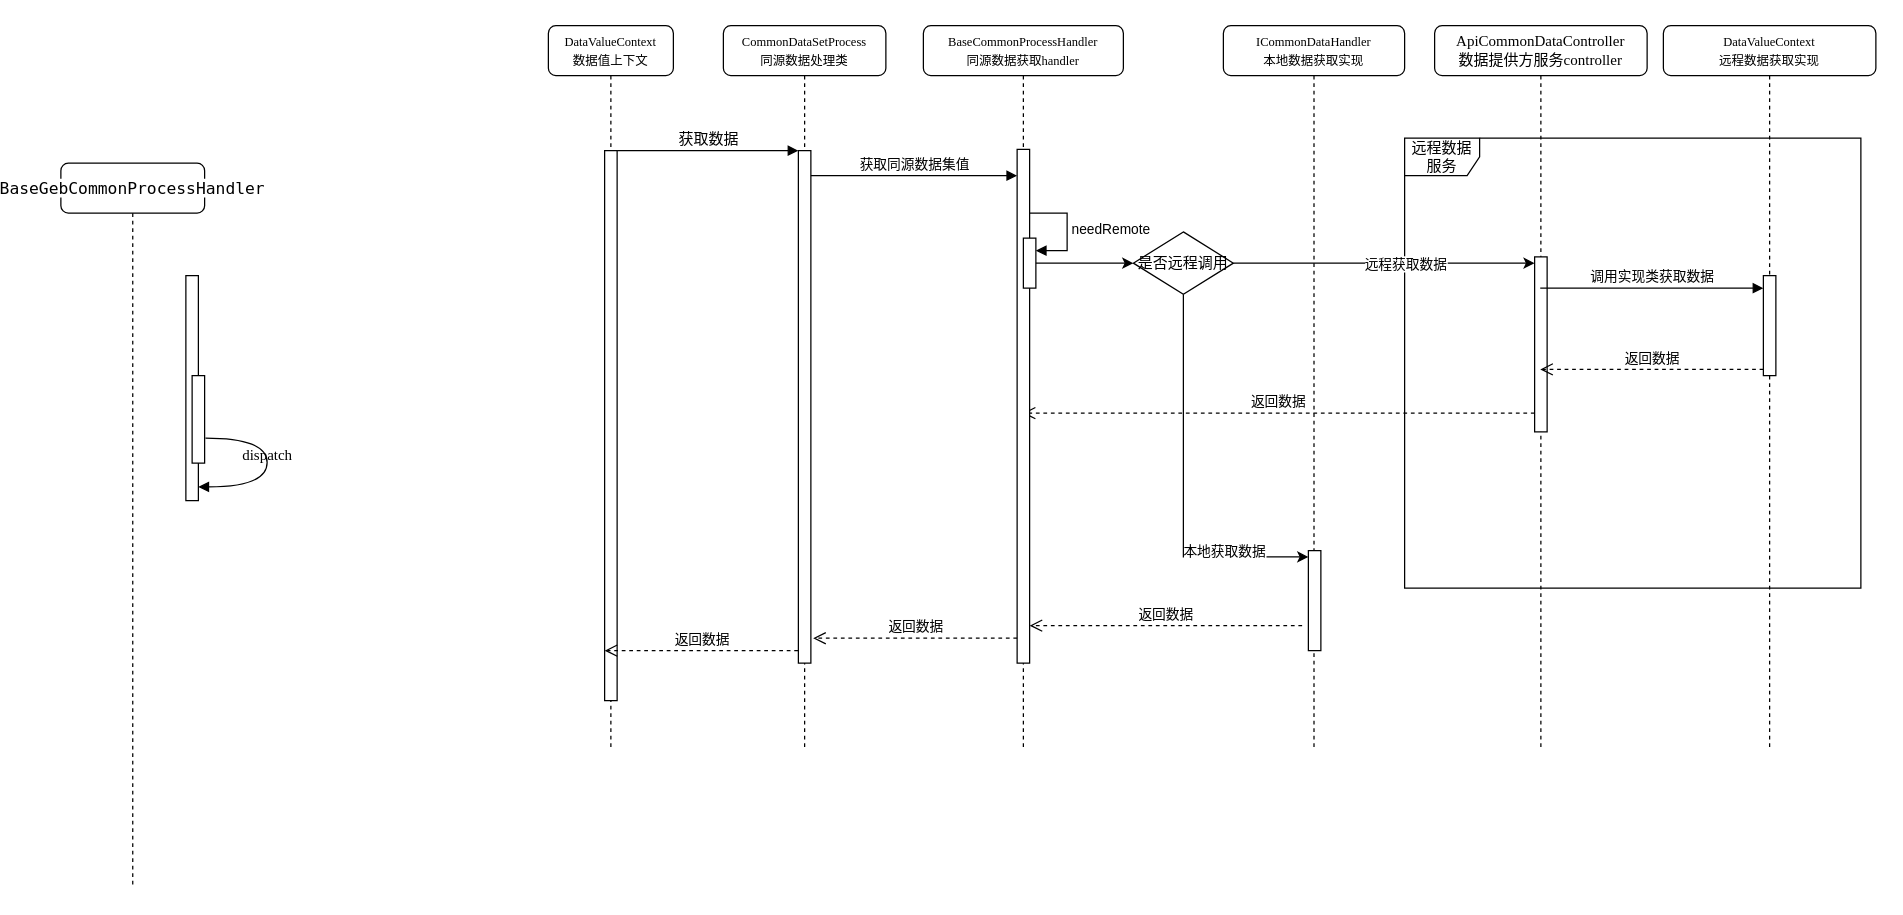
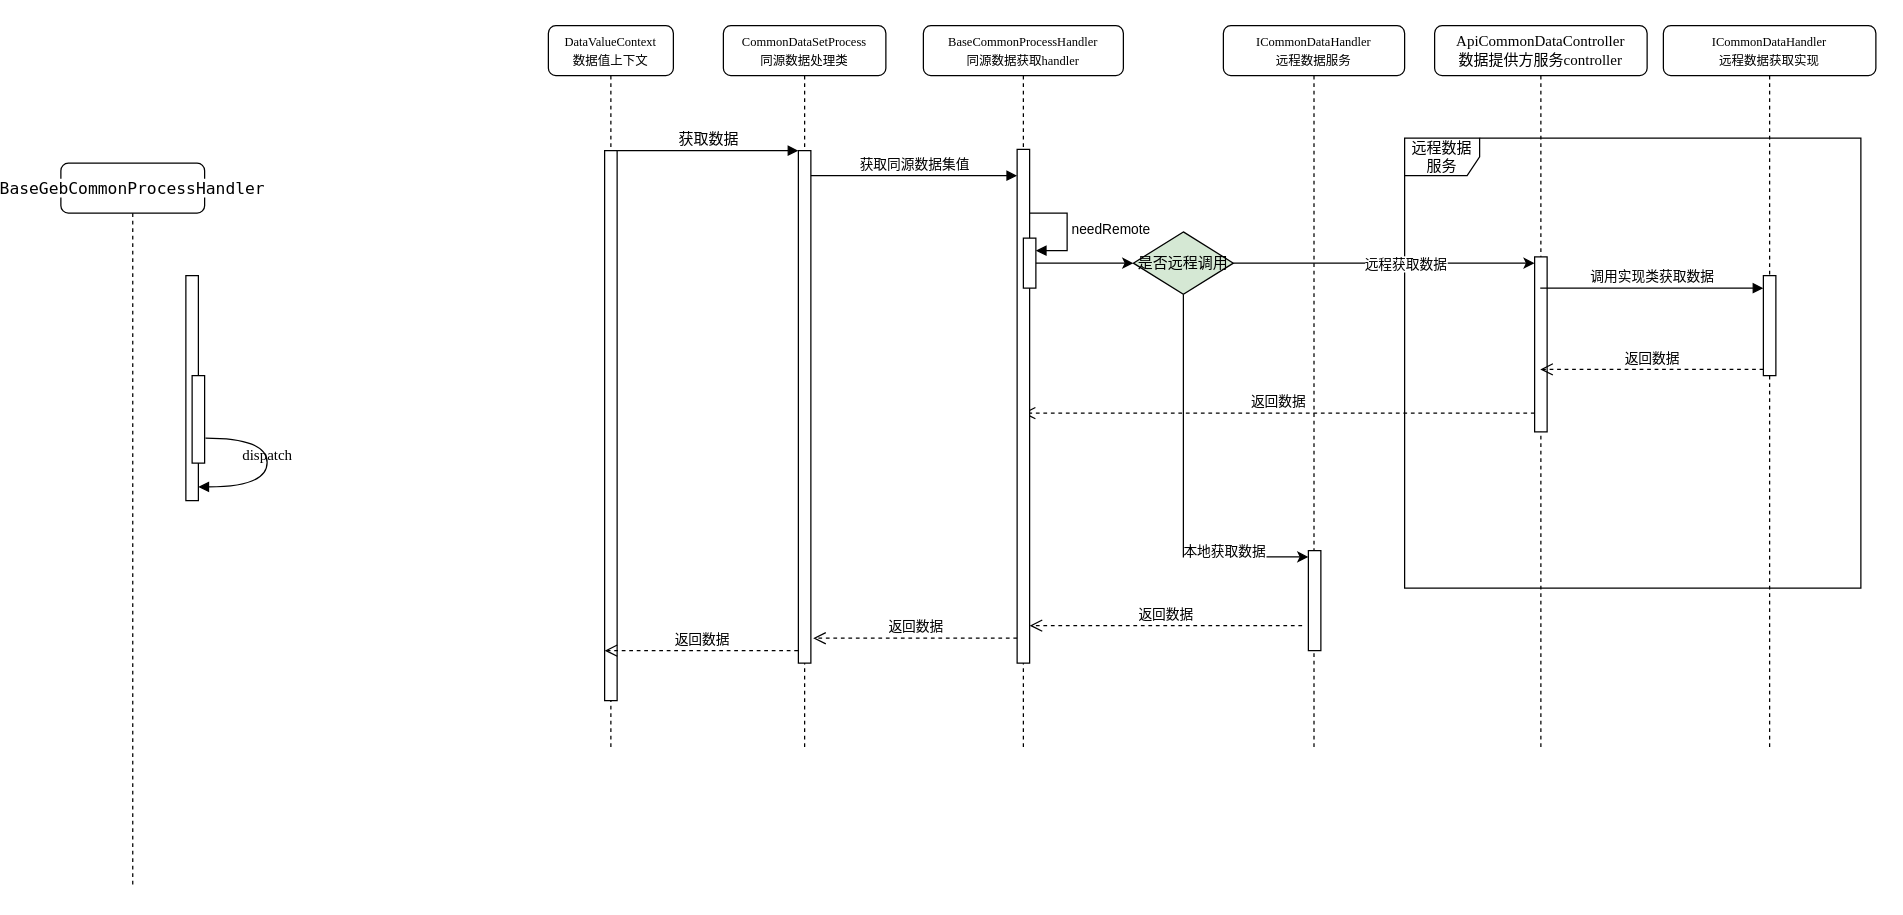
(1314, 51) -> (1314, 51)
(1769, 51) -> (1769, 51)
(1183, 263) -> (1183, 263)
